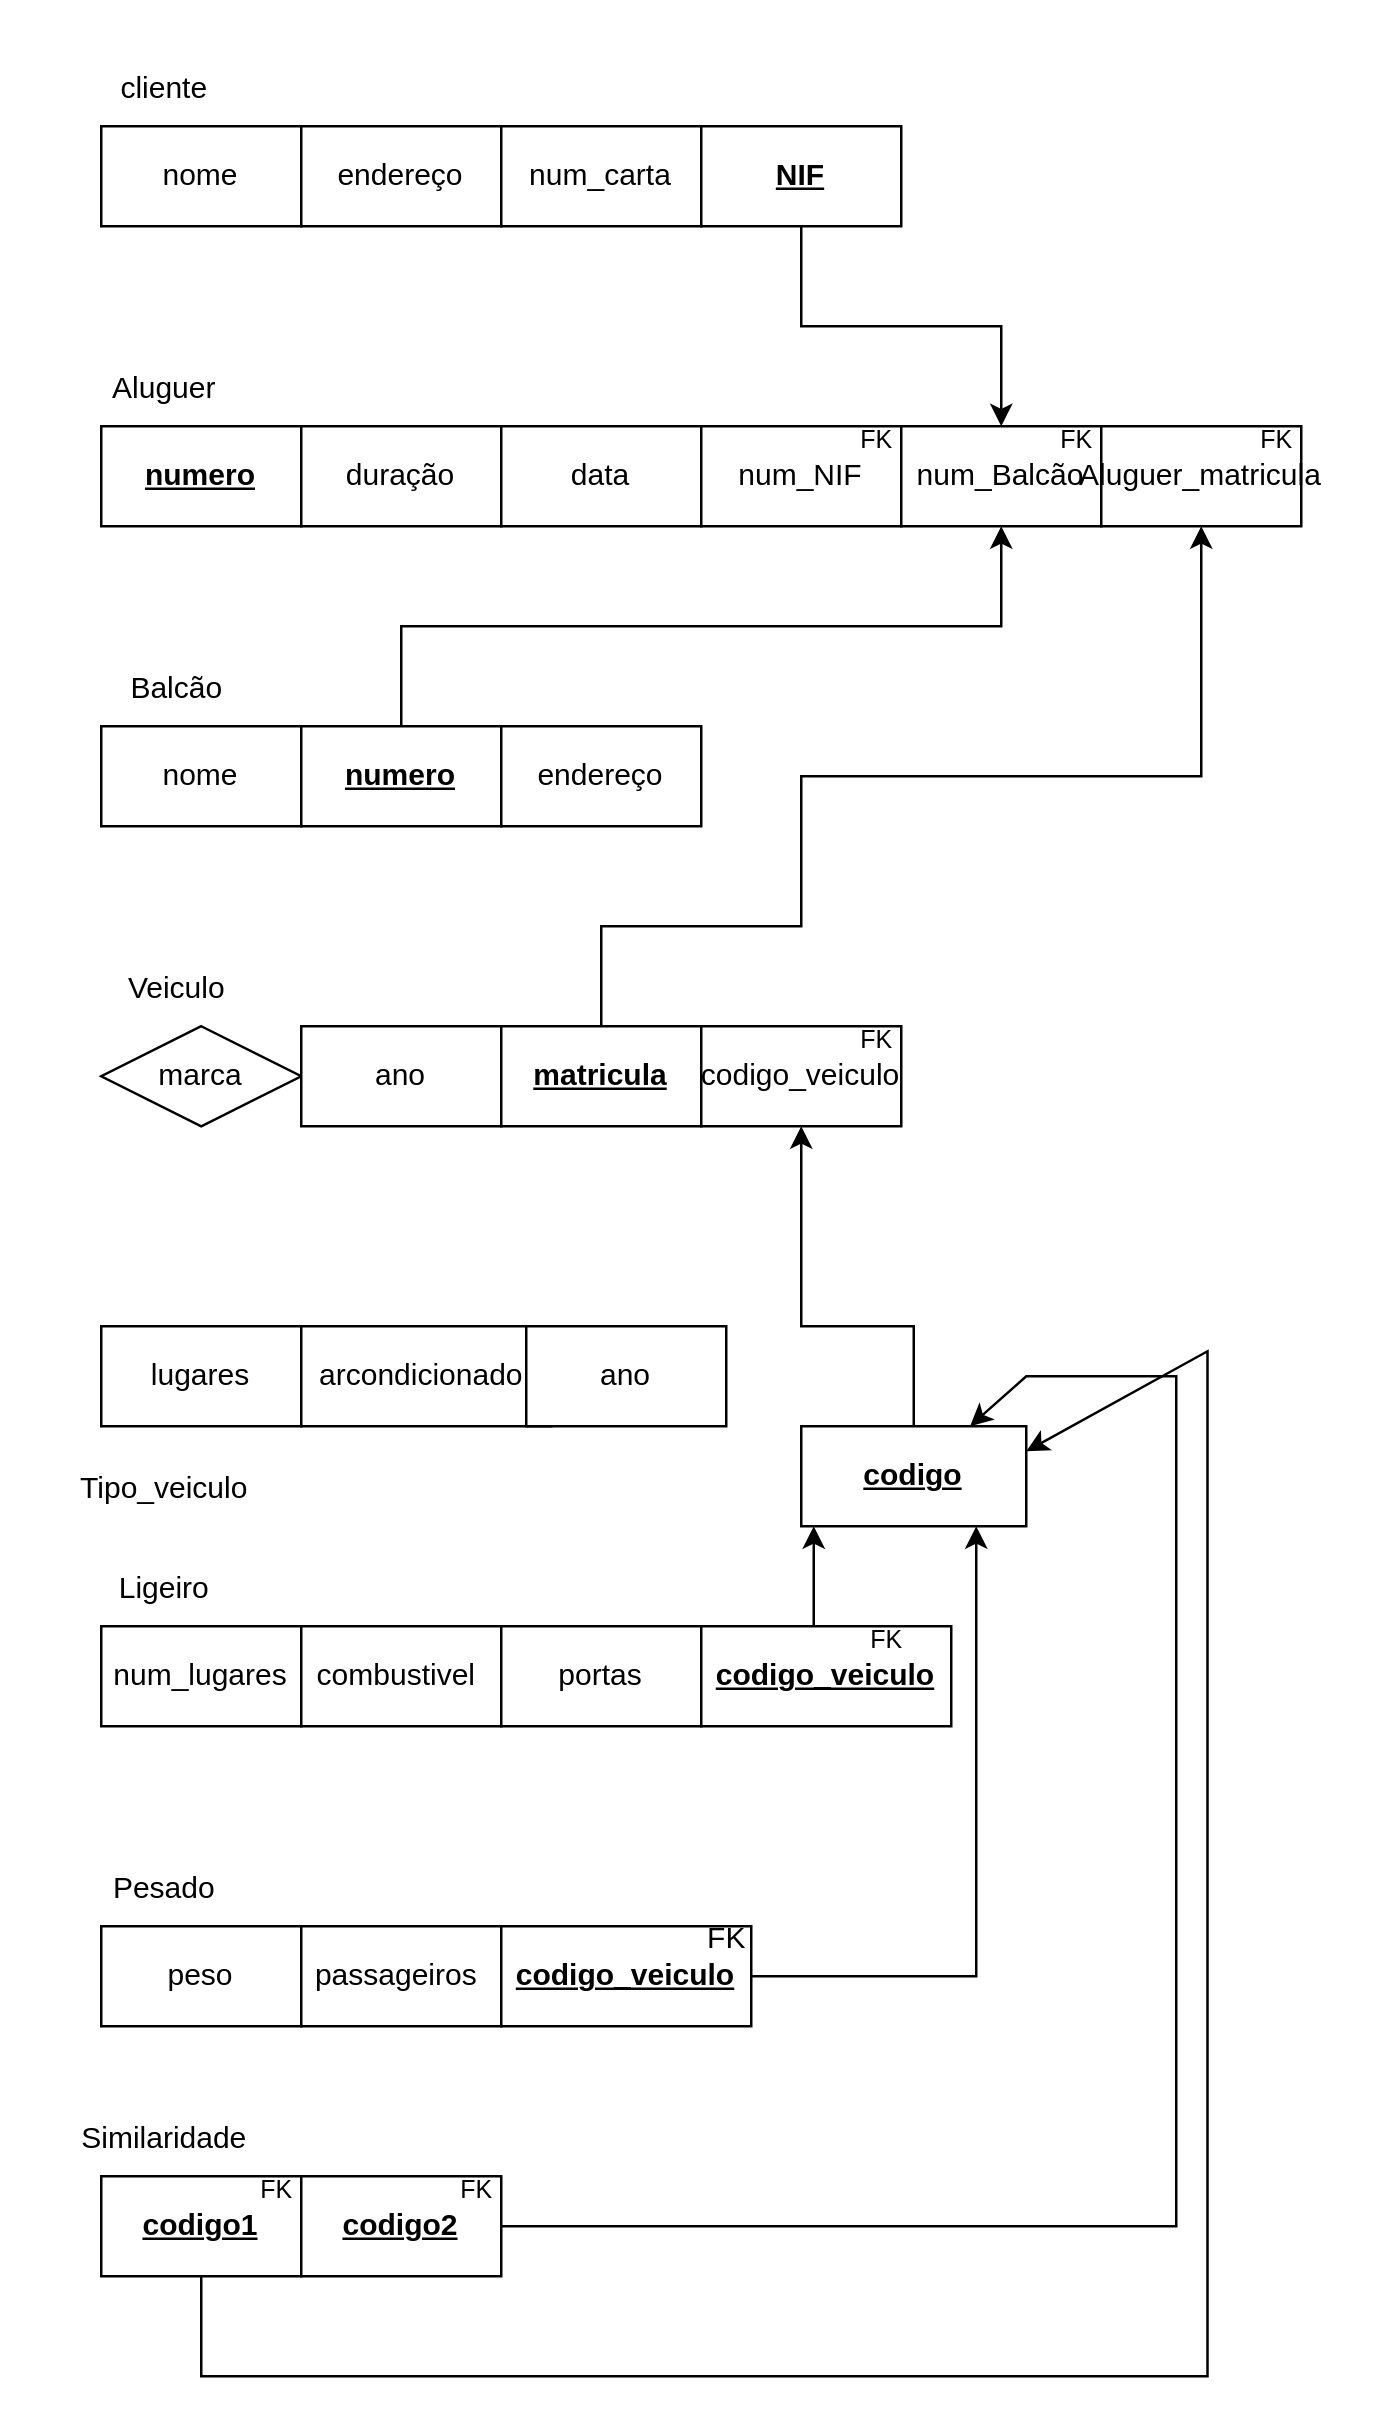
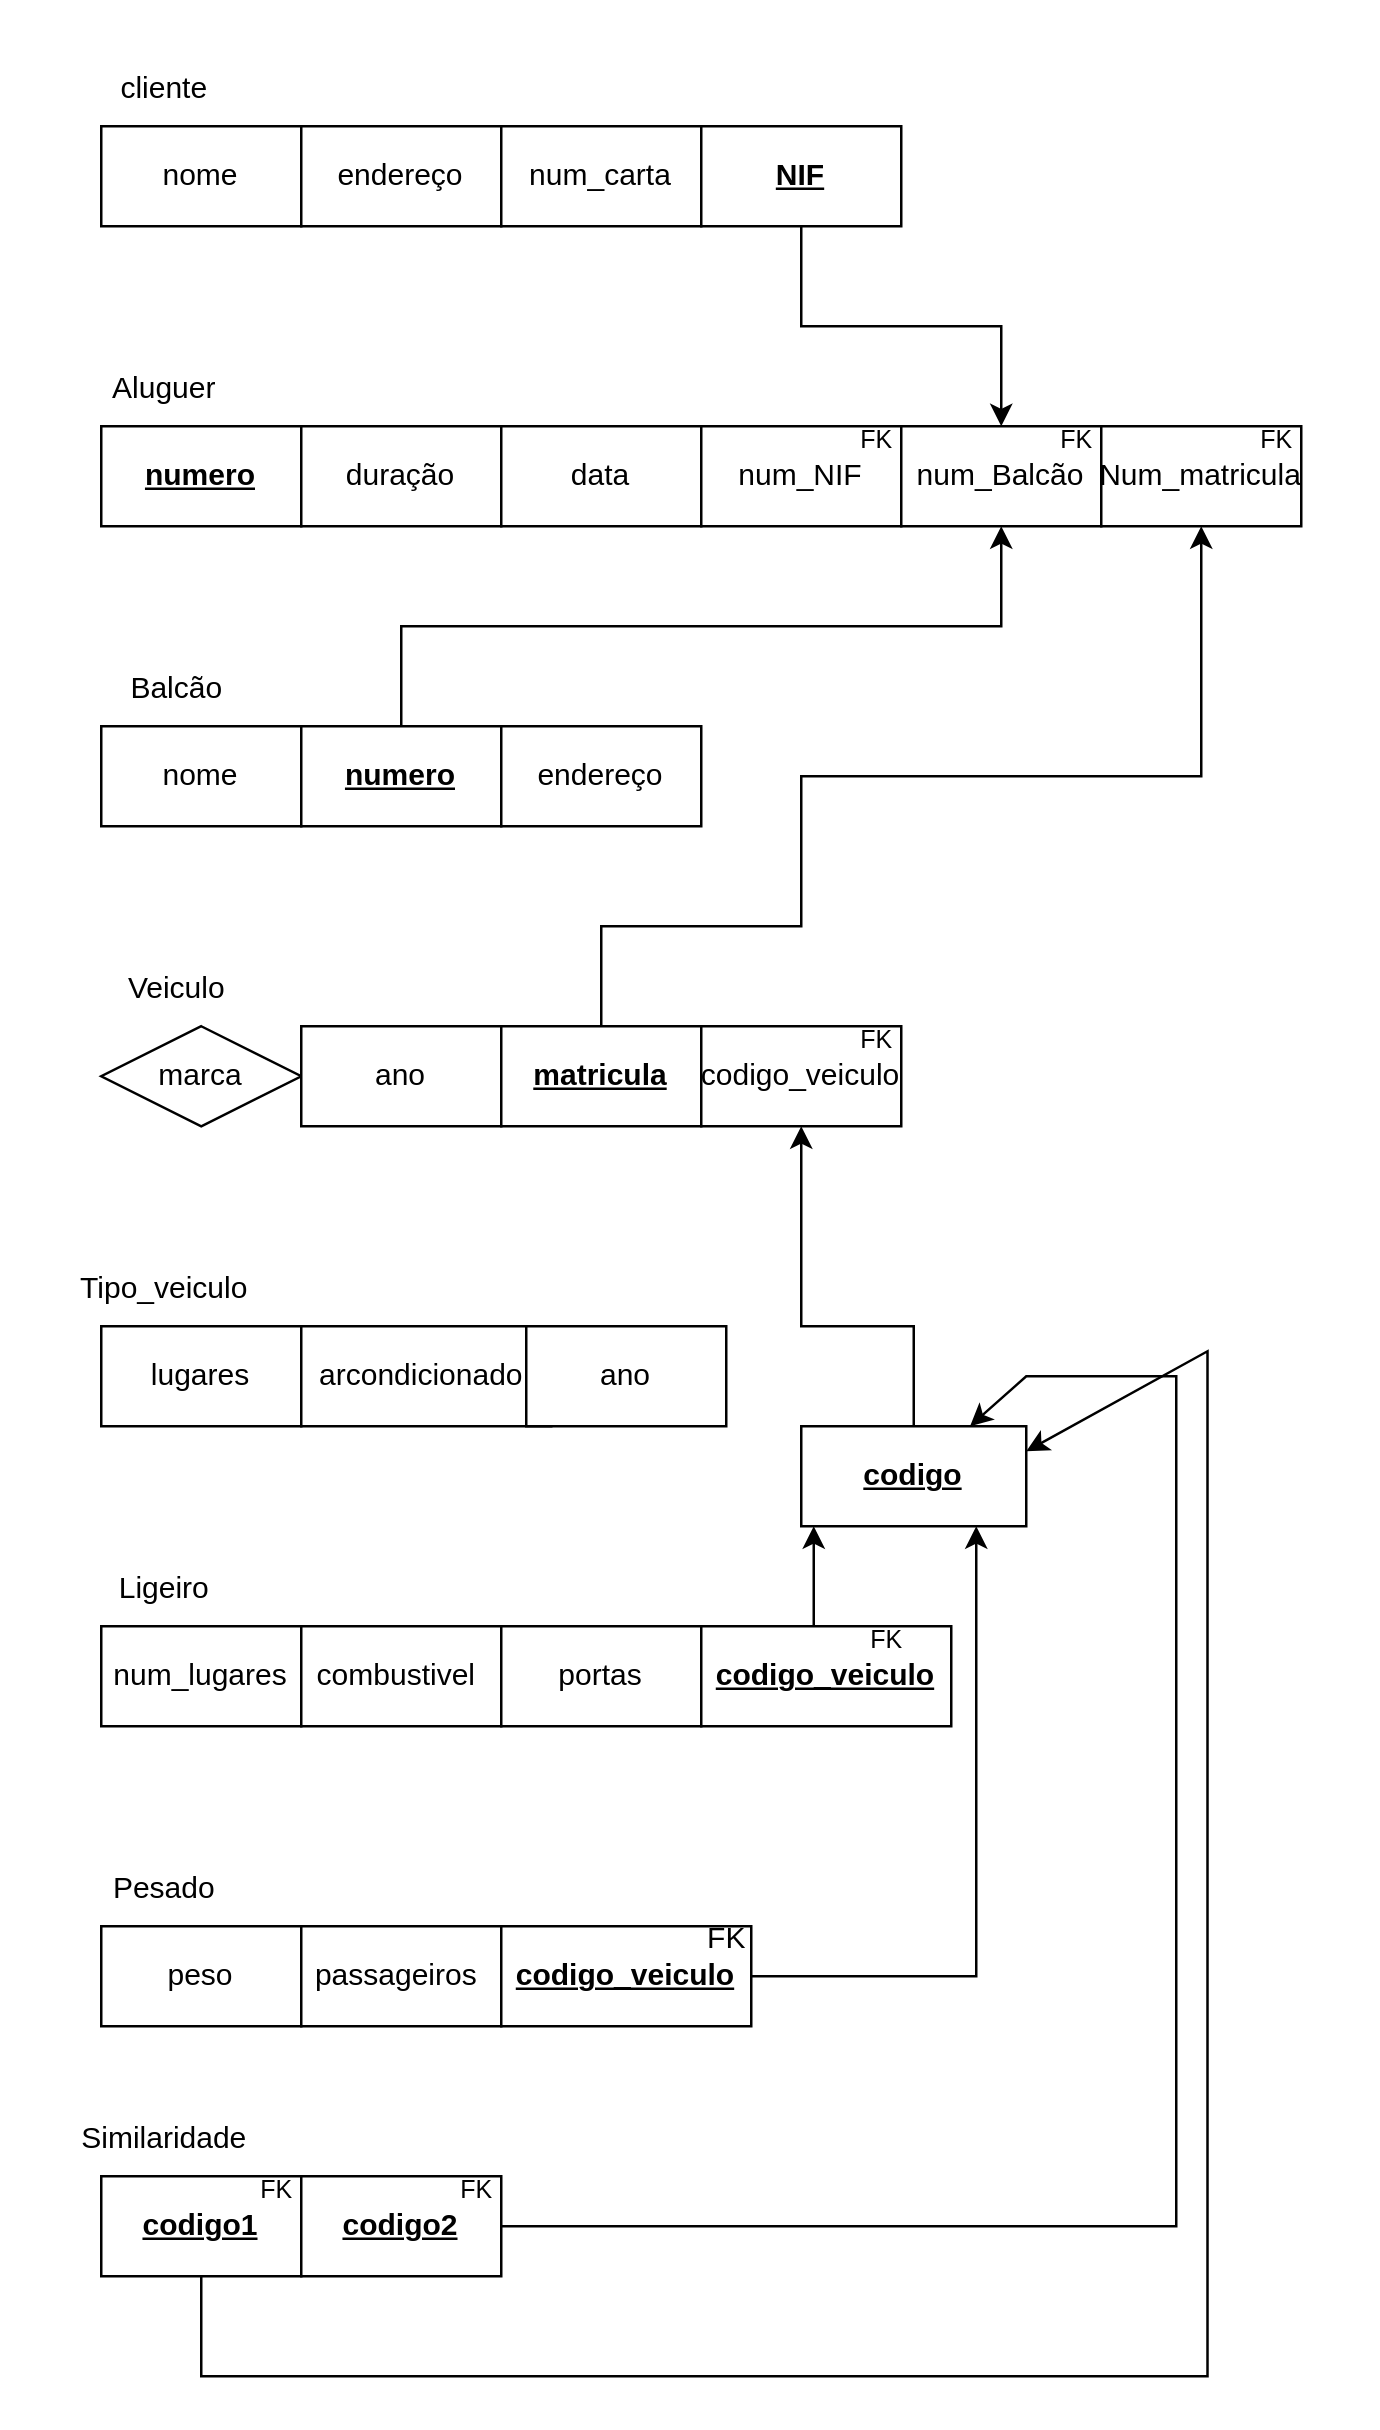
(1201, 476) -> (1201, 476)
(164, 1489) -> (164, 1289)
